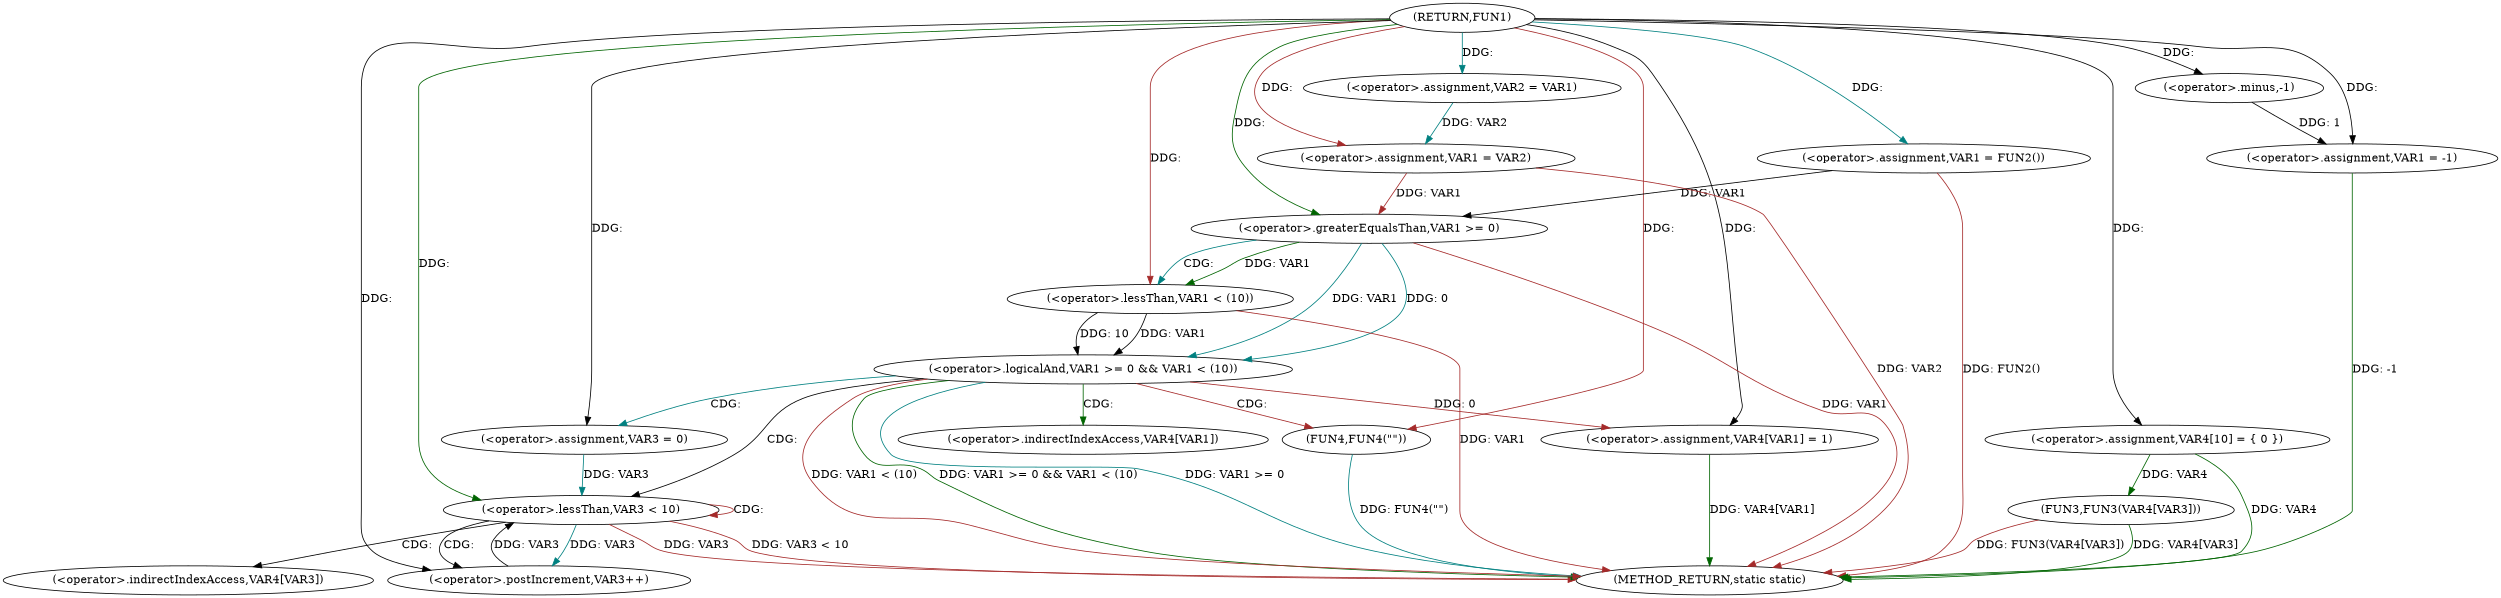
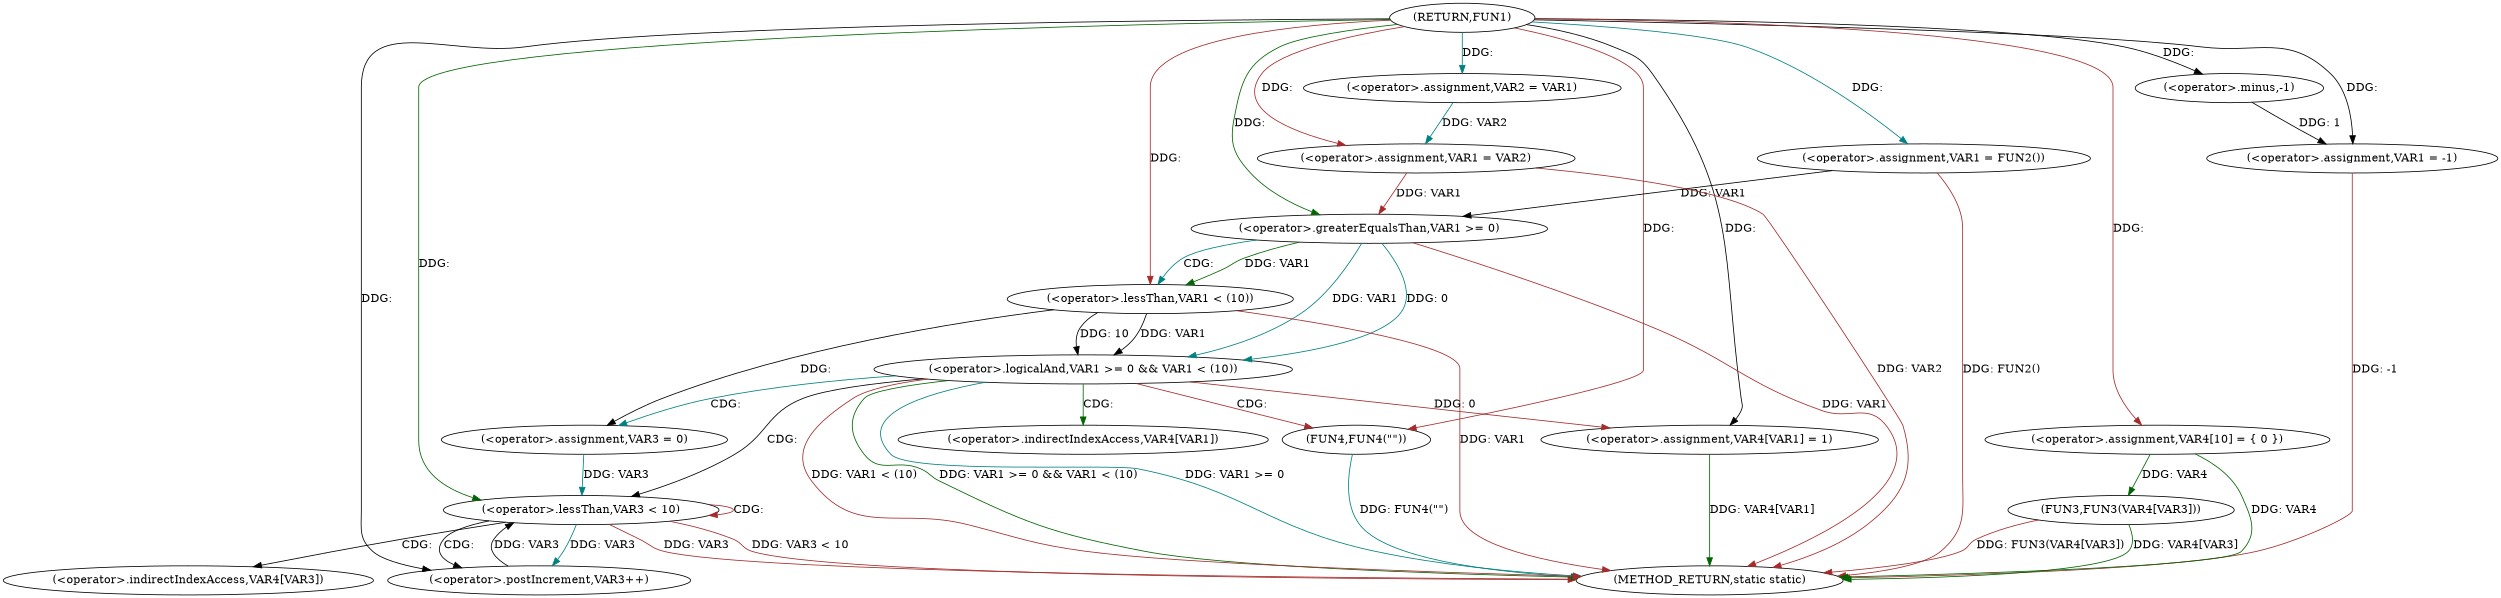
(1998, 45) -> (1998, 45)
(824, 48) -> (829, 349)
(2273, 547) -> (2273, 547)
